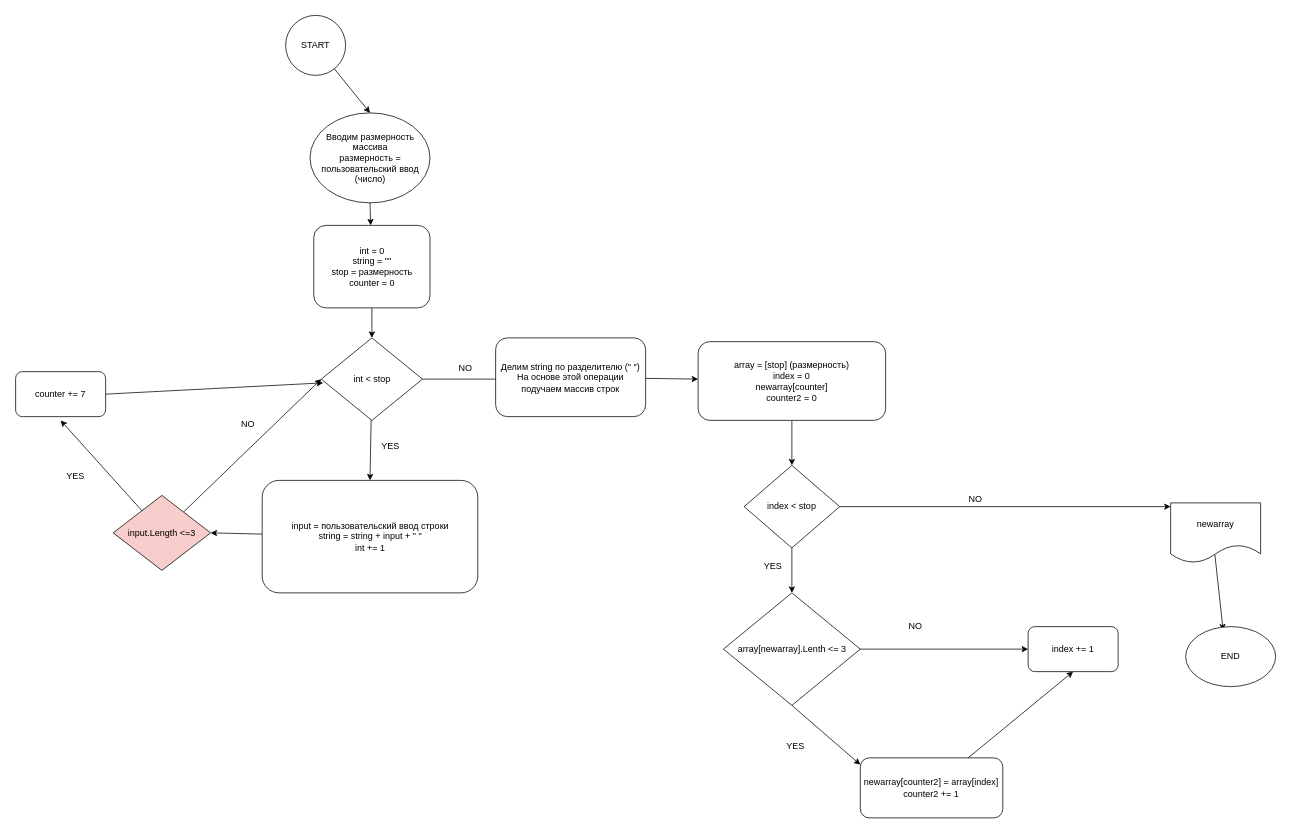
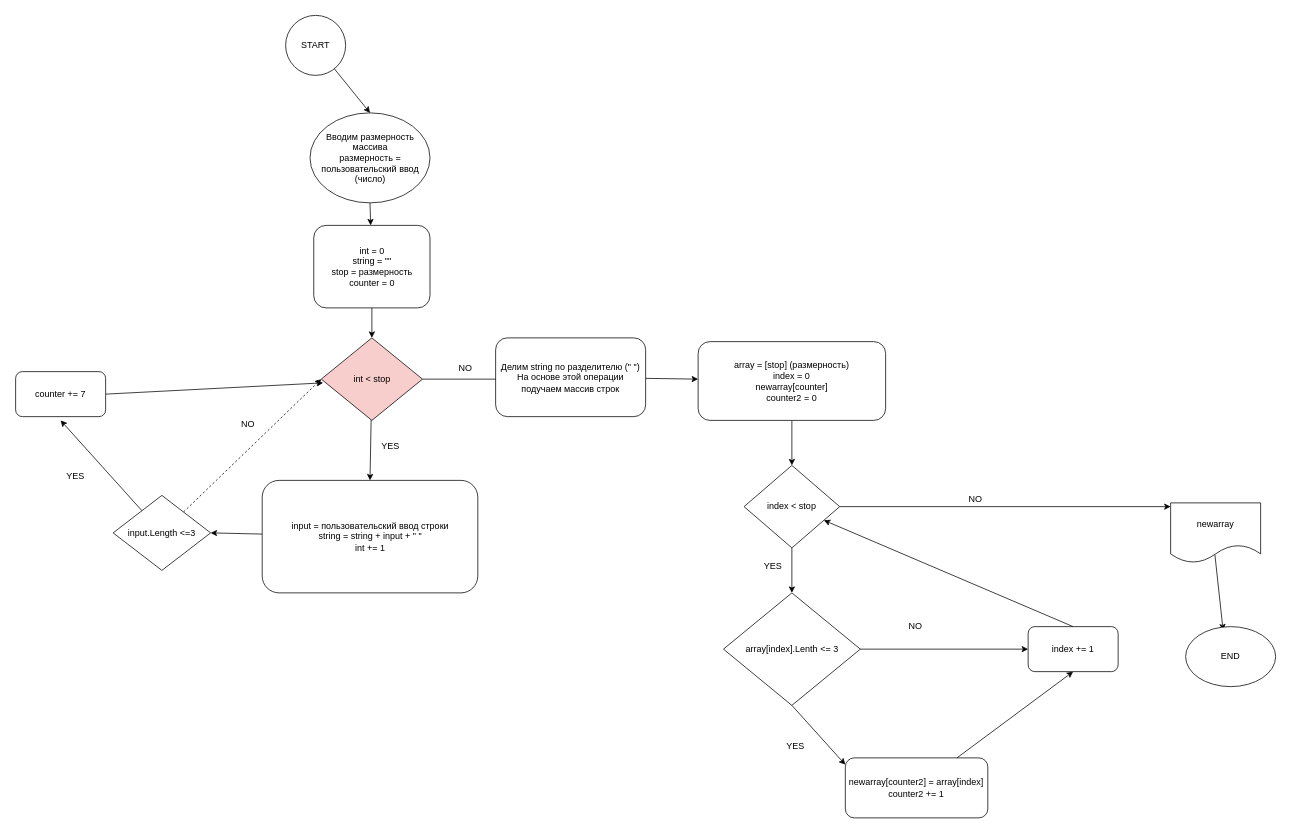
(372, 379) -> (372, 379)
(249, 449) -> (249, 449)
(162, 533) -> (162, 533)
none -> (950, 574)
(792, 649) -> (792, 649)
(931, 788) -> (916, 788)
